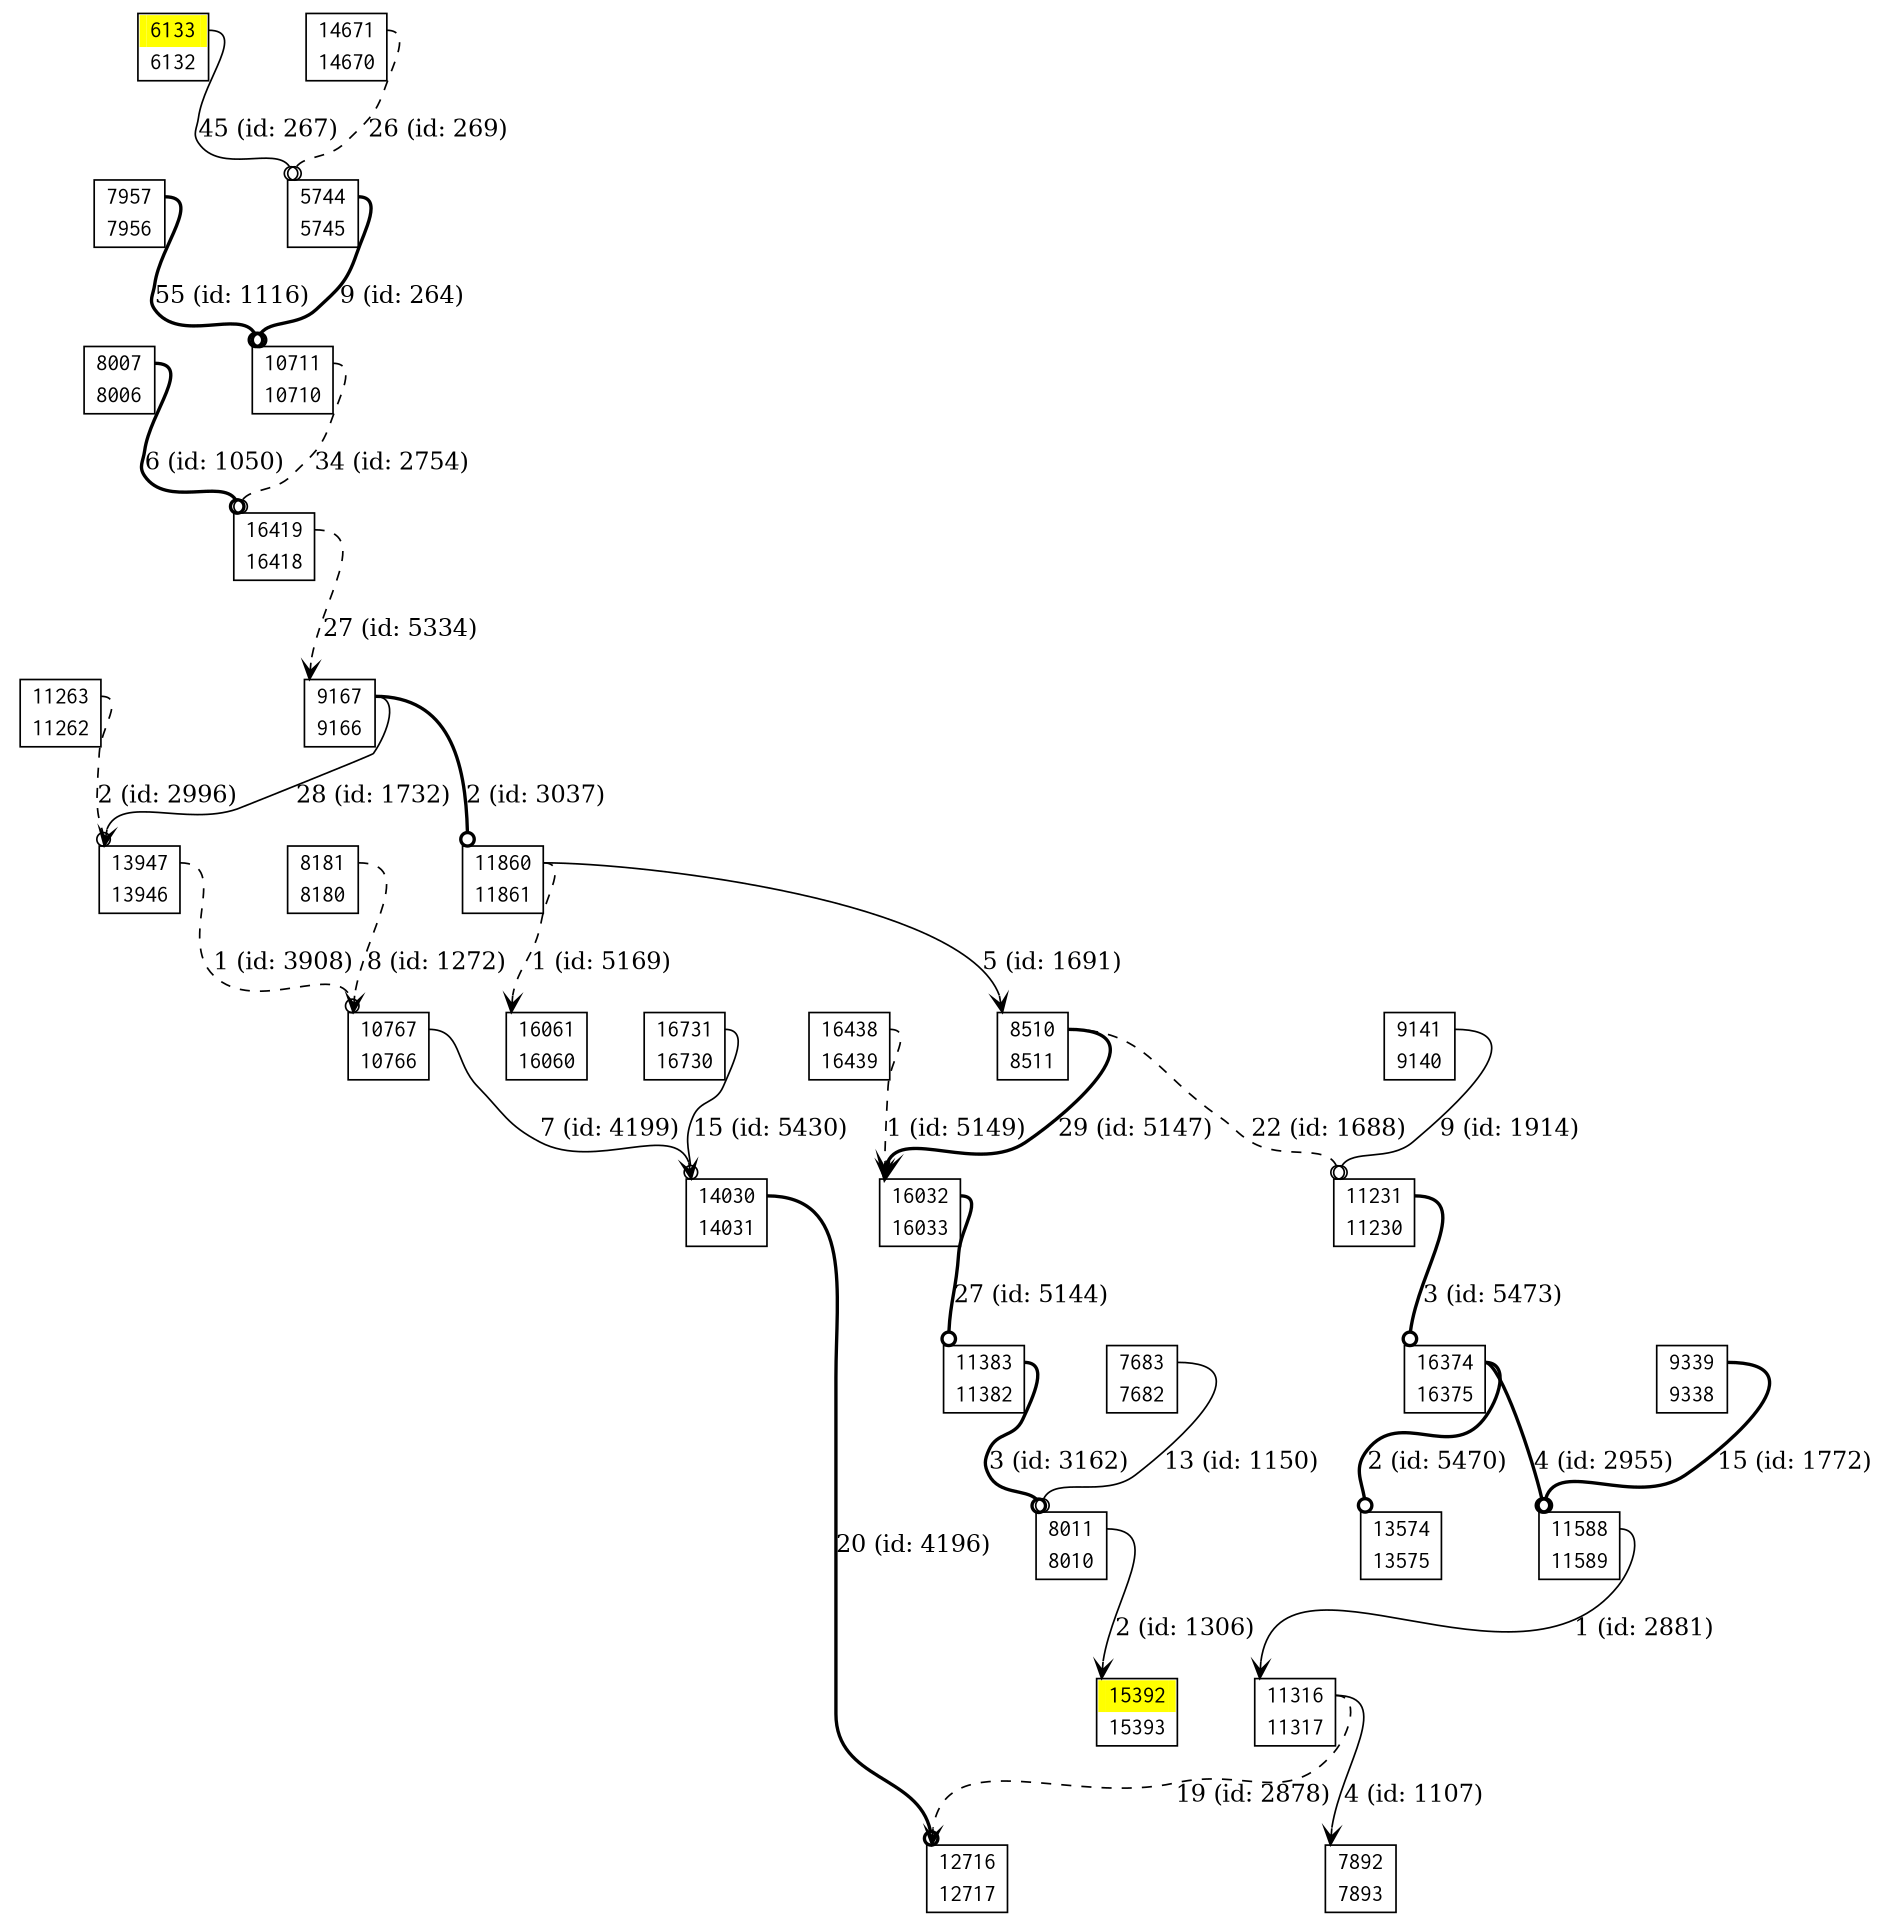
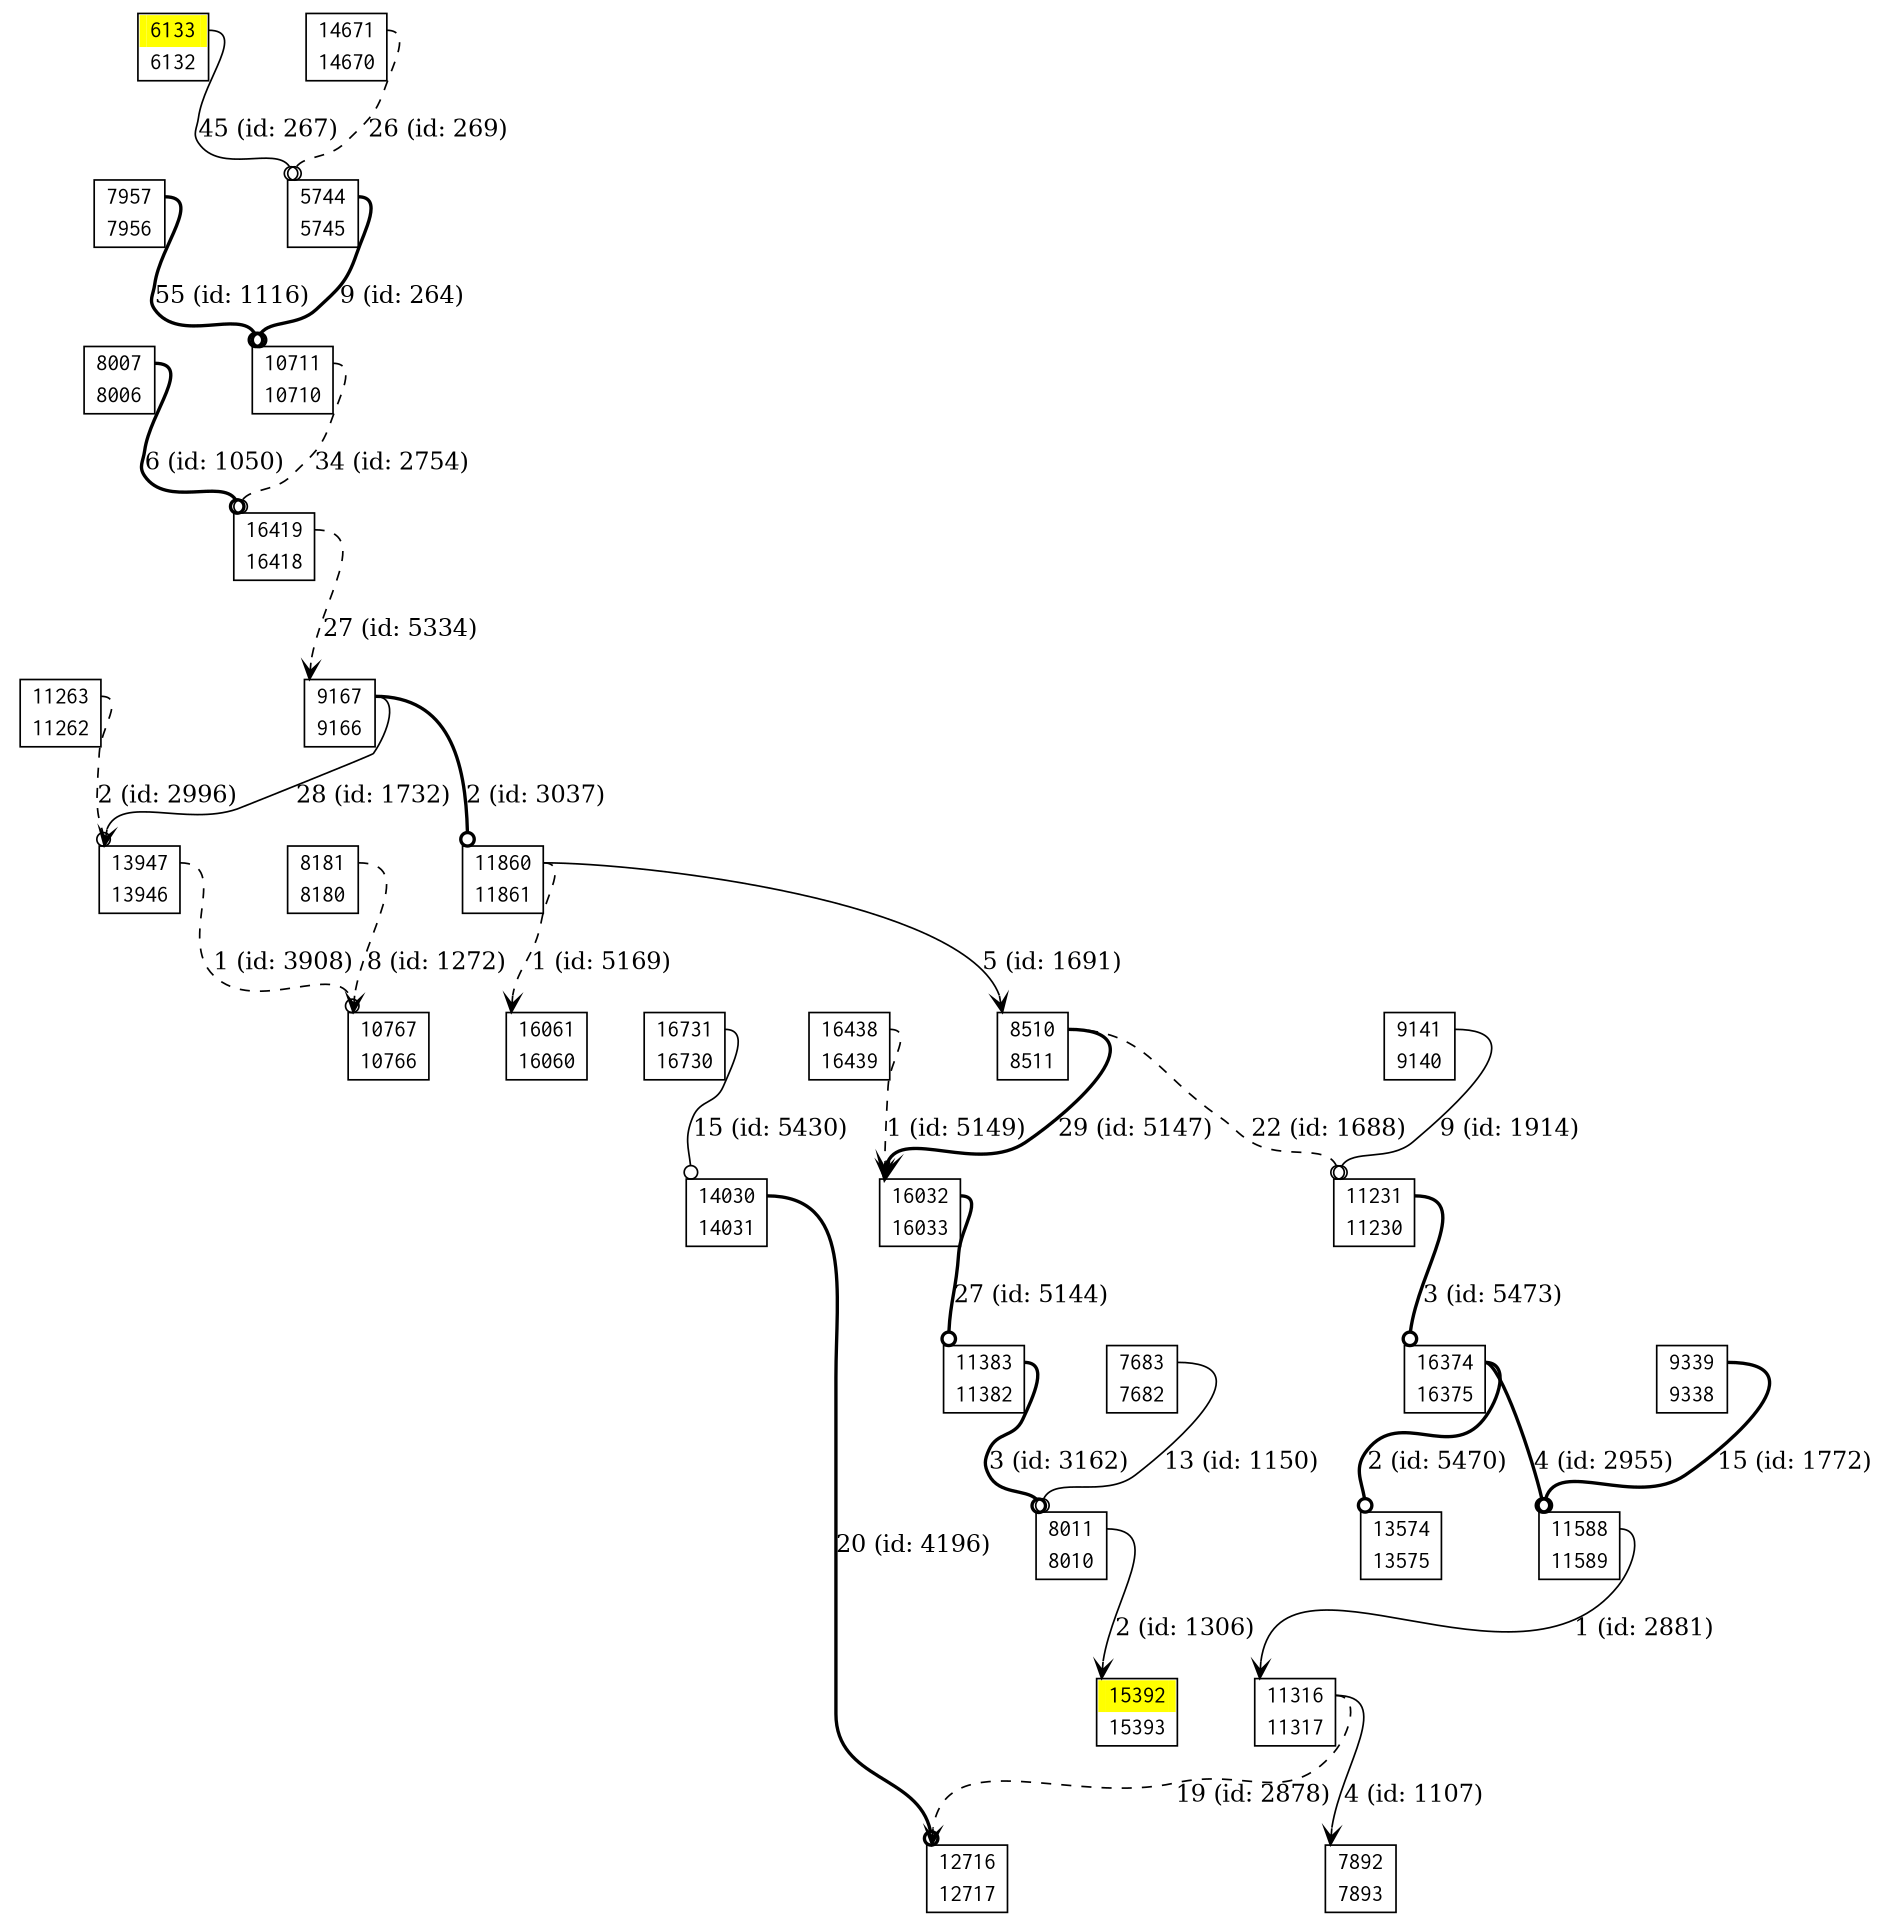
(537, 1140) -> none
